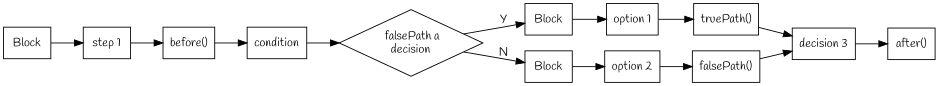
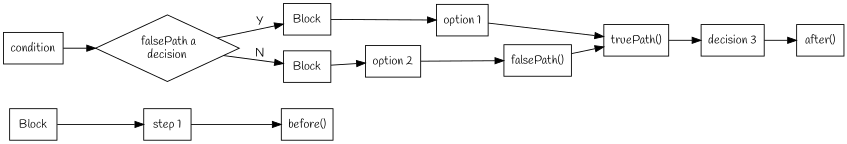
(226, 43) -> none
(772, 56) -> (583, 51)
